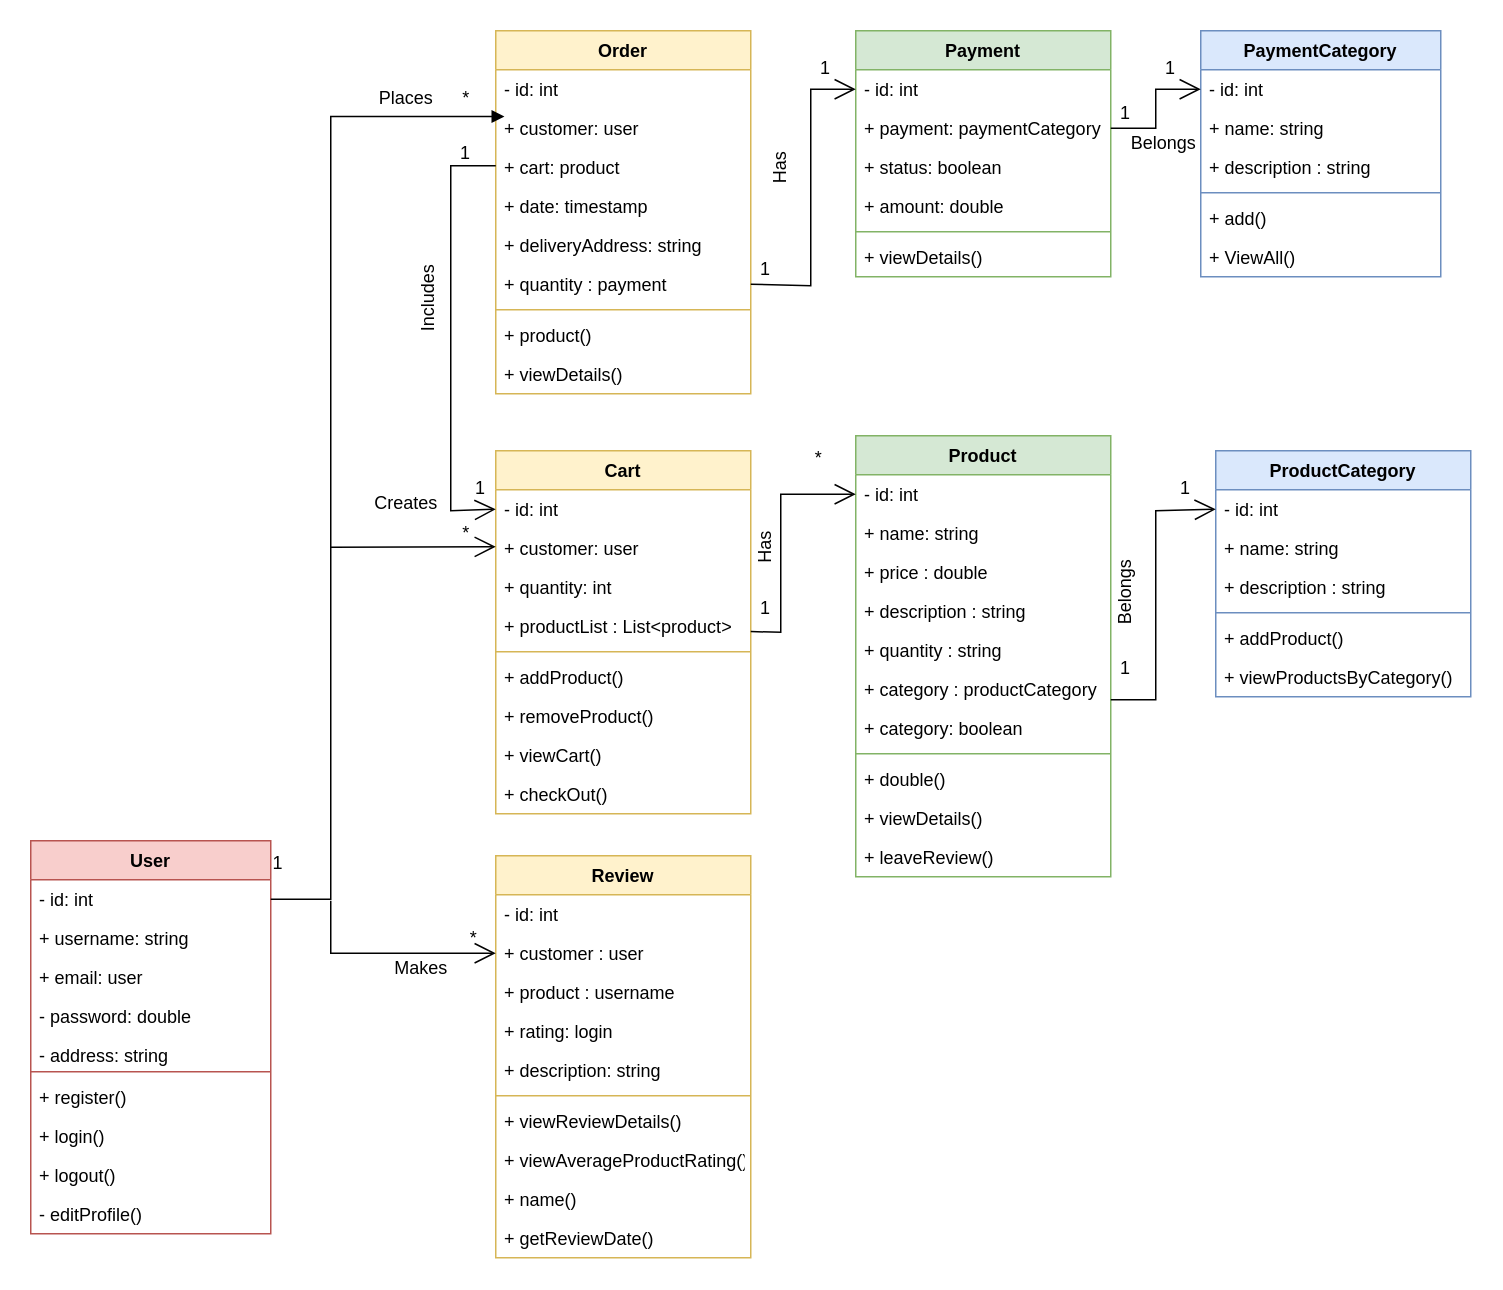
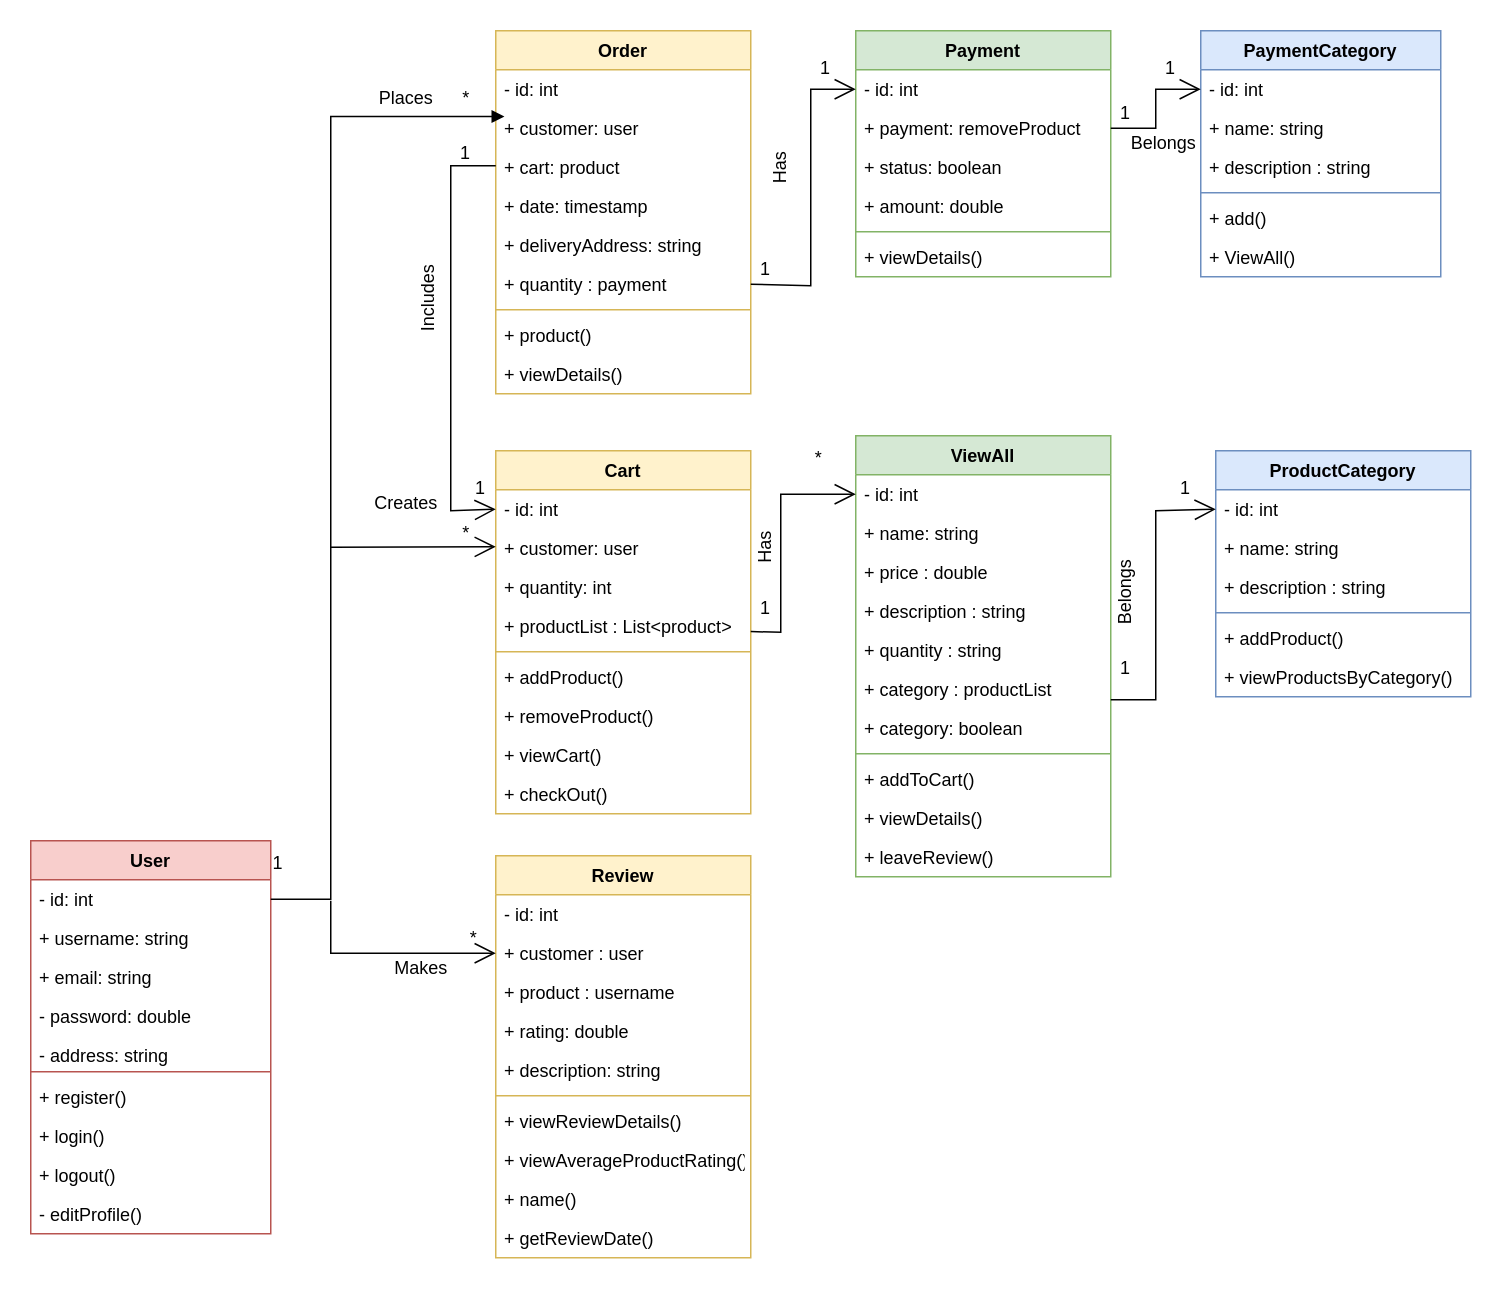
(988, 129) -> (978, 129)
(983, 456) -> (983, 456)
(996, 690) -> (973, 690)
(910, 780) -> (927, 780)
(93, 978) -> (101, 978)
(566, 1032) -> (573, 1032)
